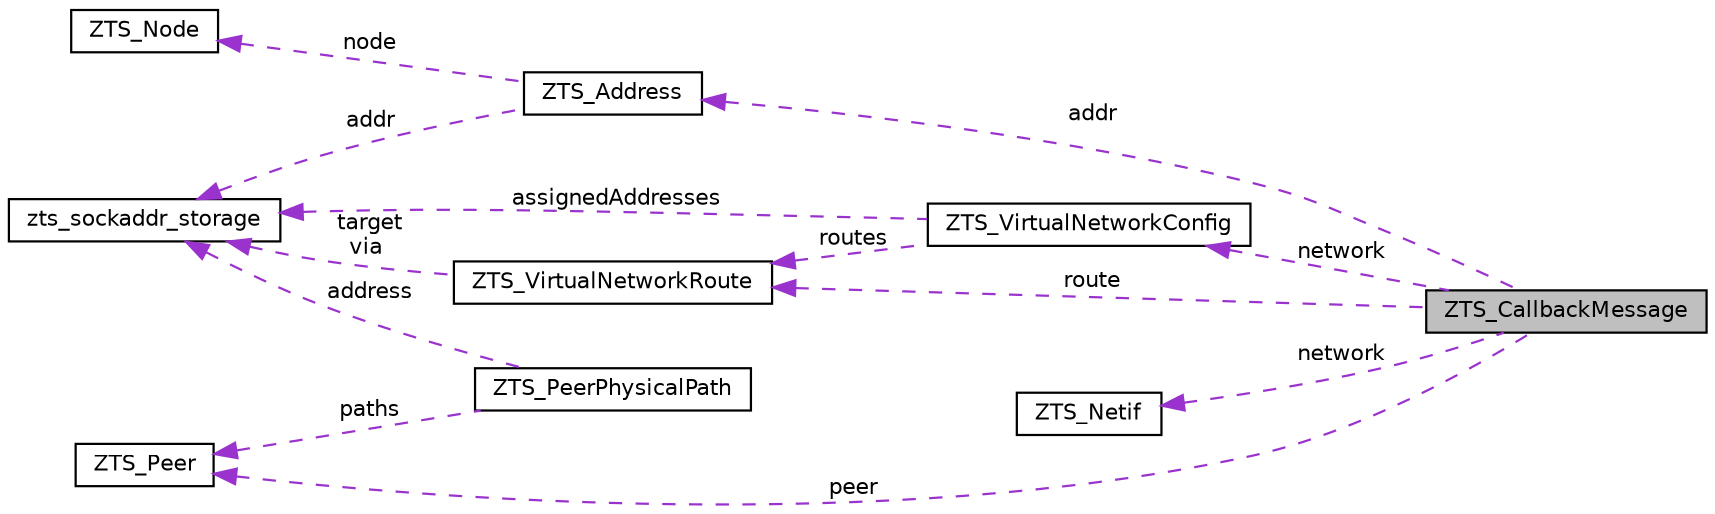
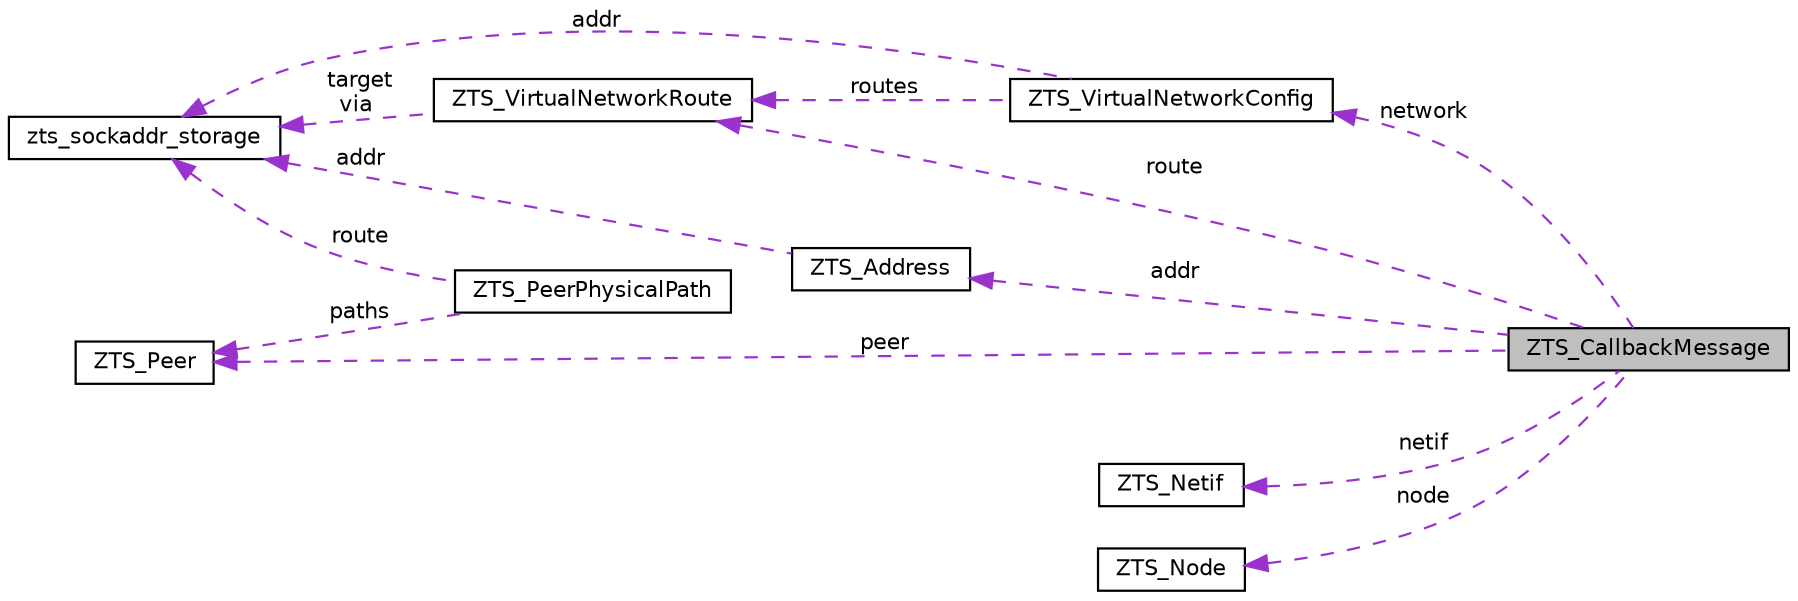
(382, 63) -> (1471, 508)
(613, 199) -> (593, 21)
(367, 293) -> (357, 237)
(1338, 355) -> (1421, 444)
